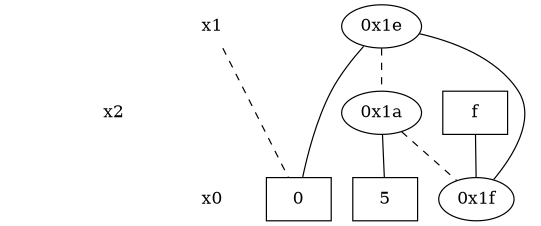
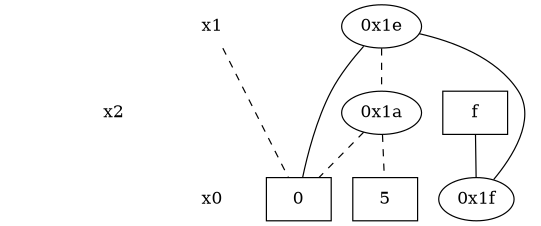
(383, 156) -> (383, 156)
(429, 156) -> (341, 155)
